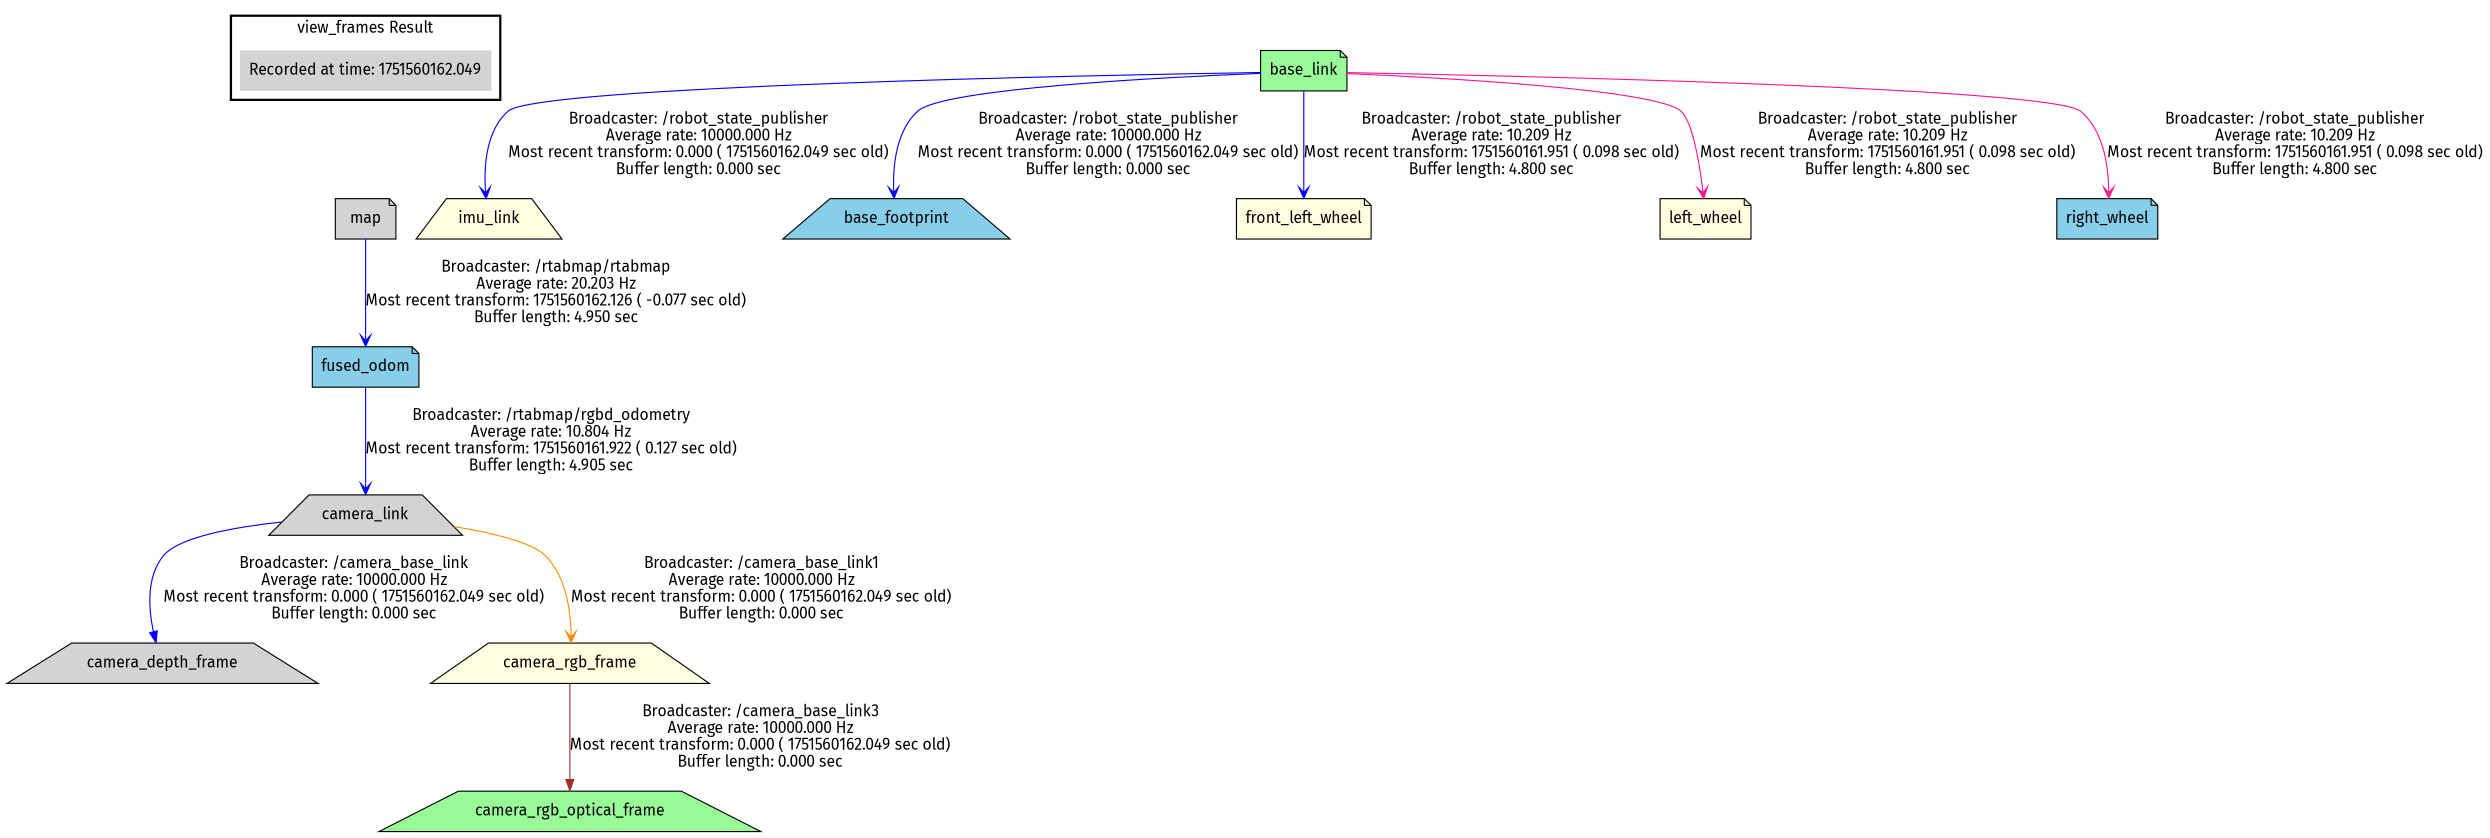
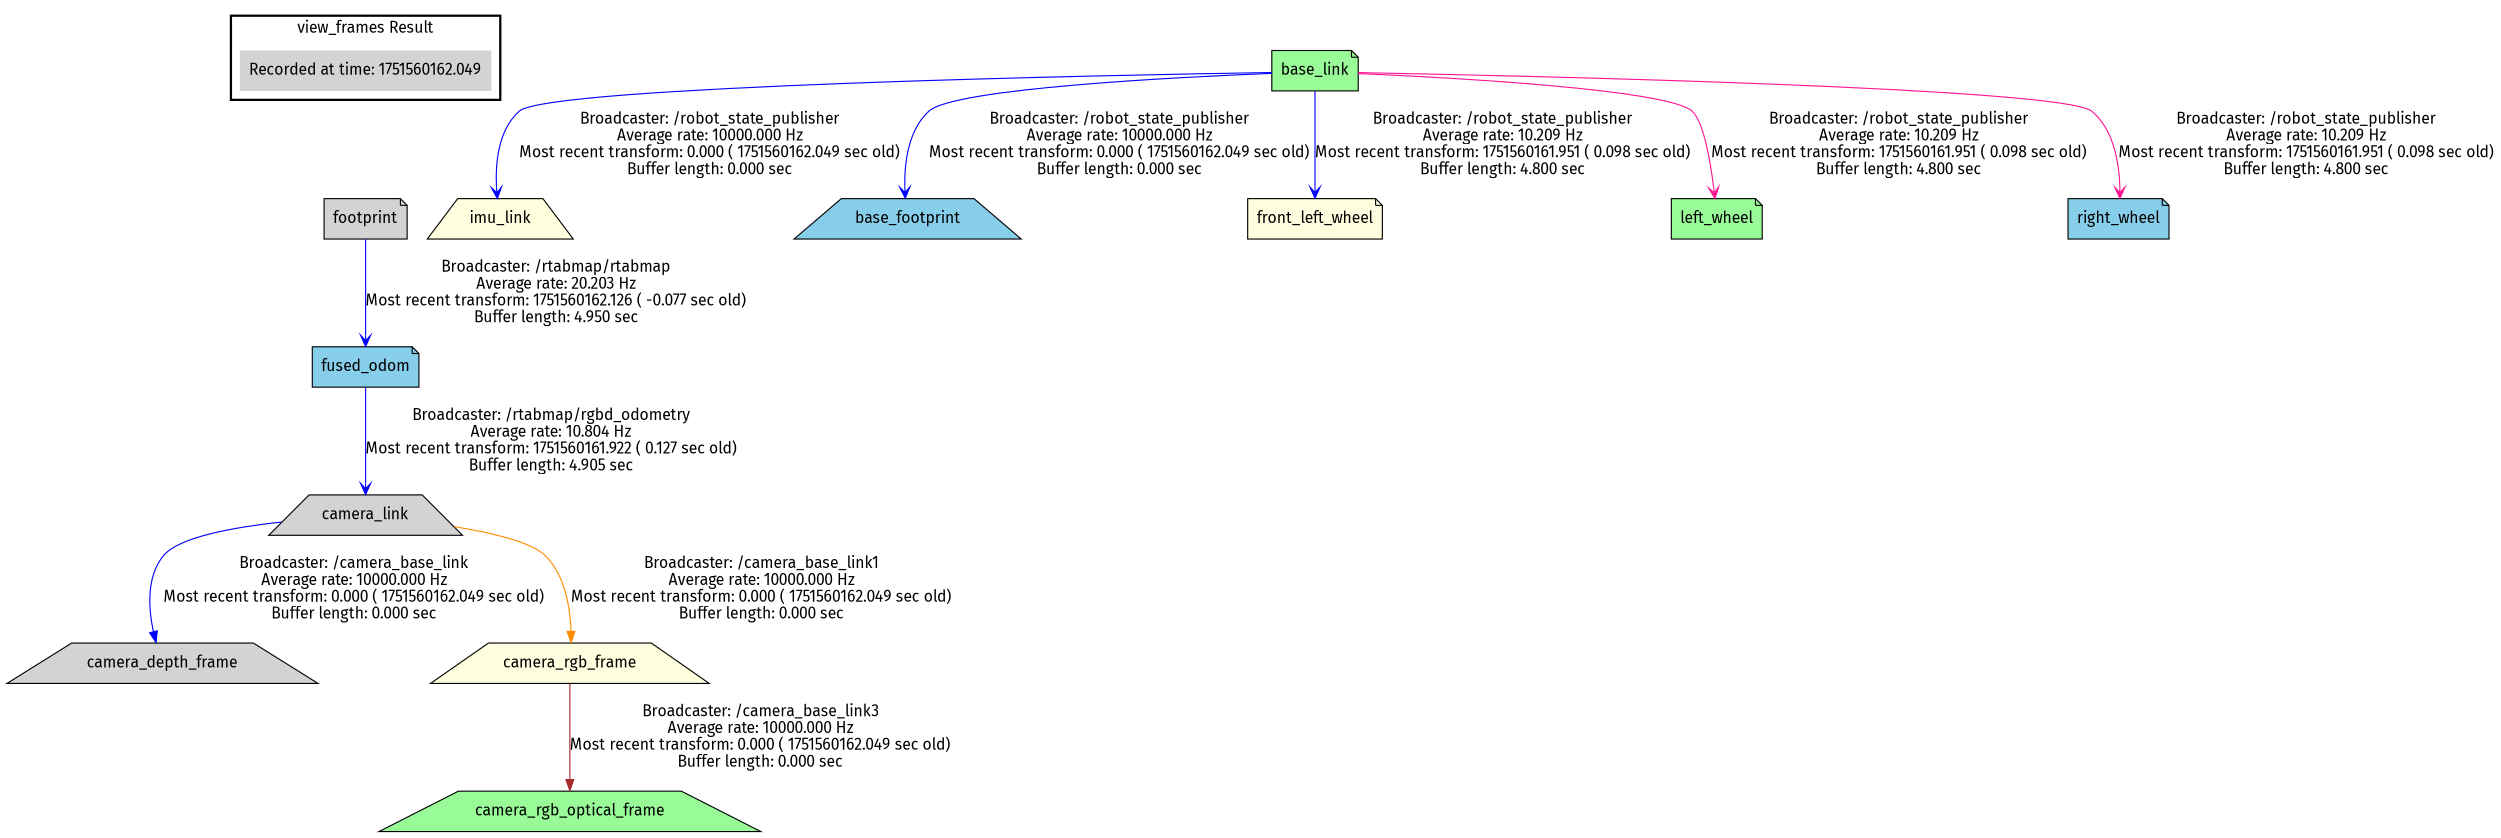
(366, 219) -> (366, 219)
(1706, 219) -> (1717, 219)
(539, 551) -> (539, 551)
